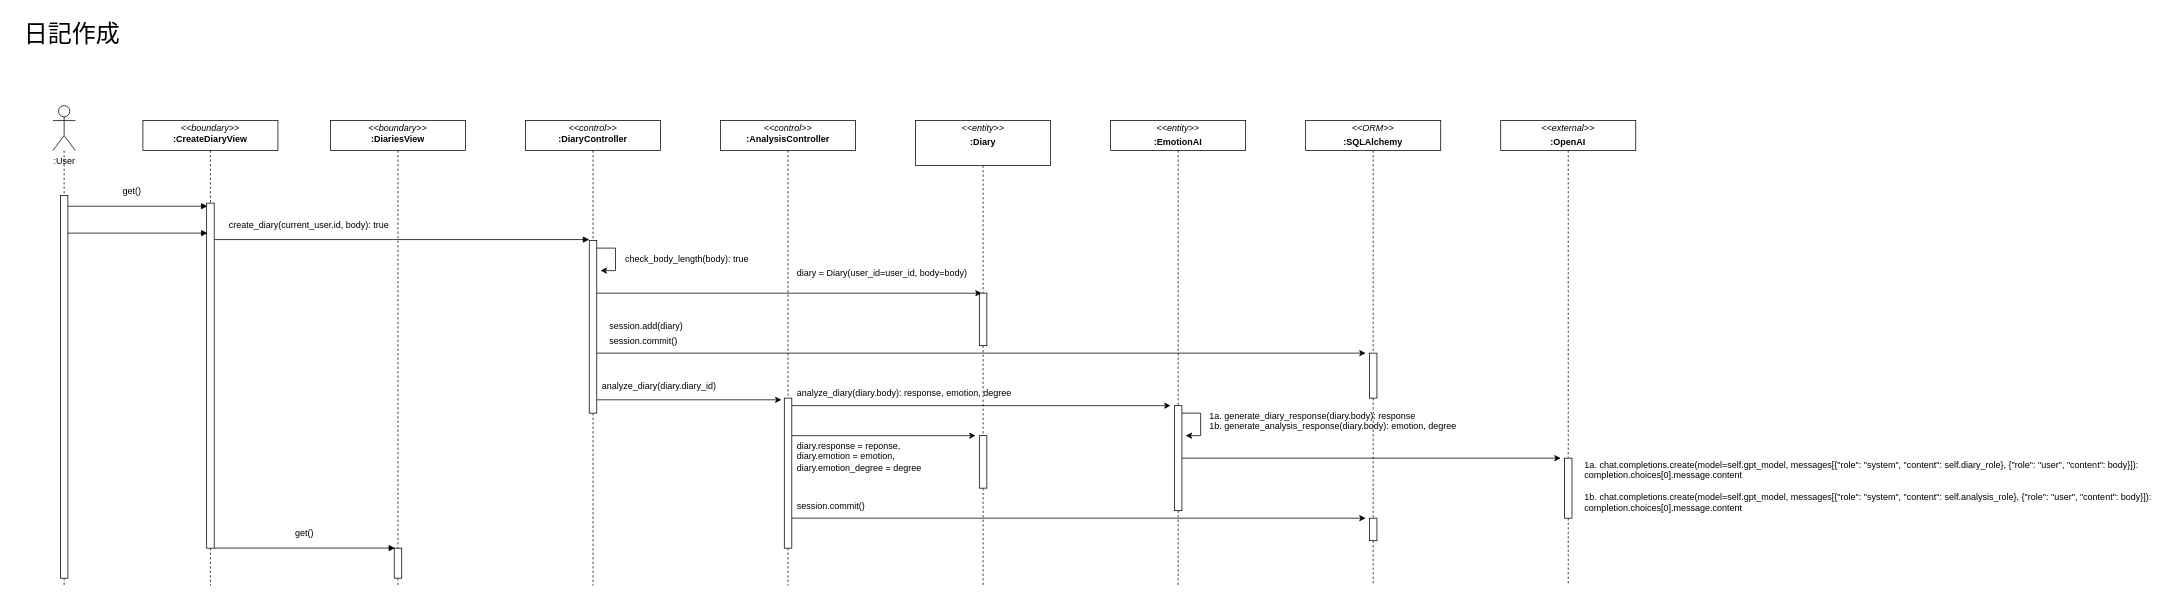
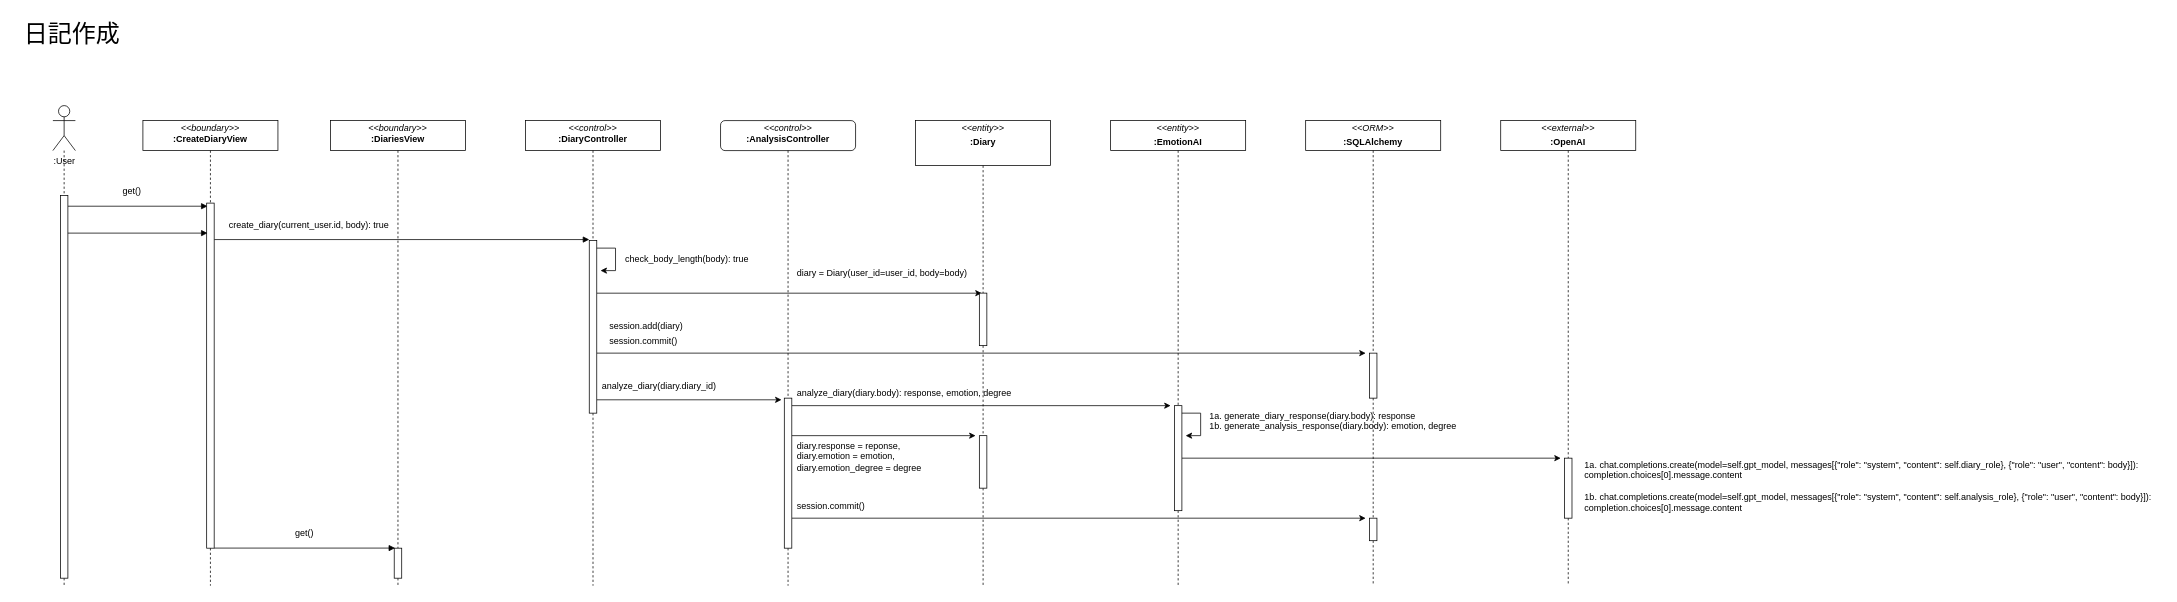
(788, 135) -> (788, 135)
